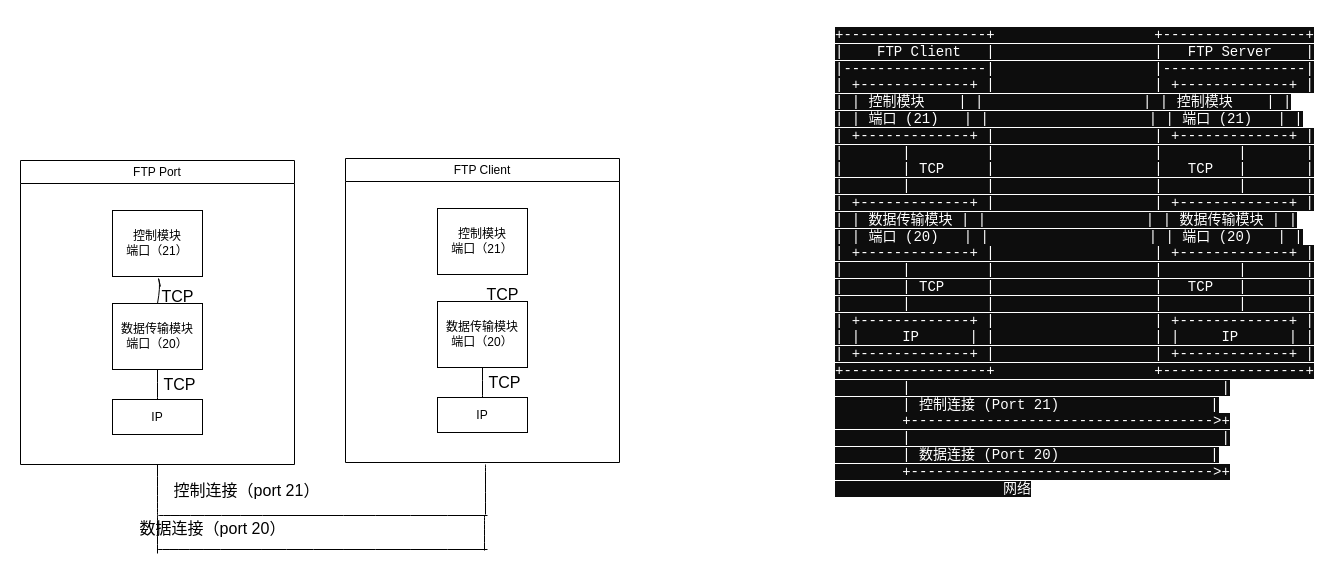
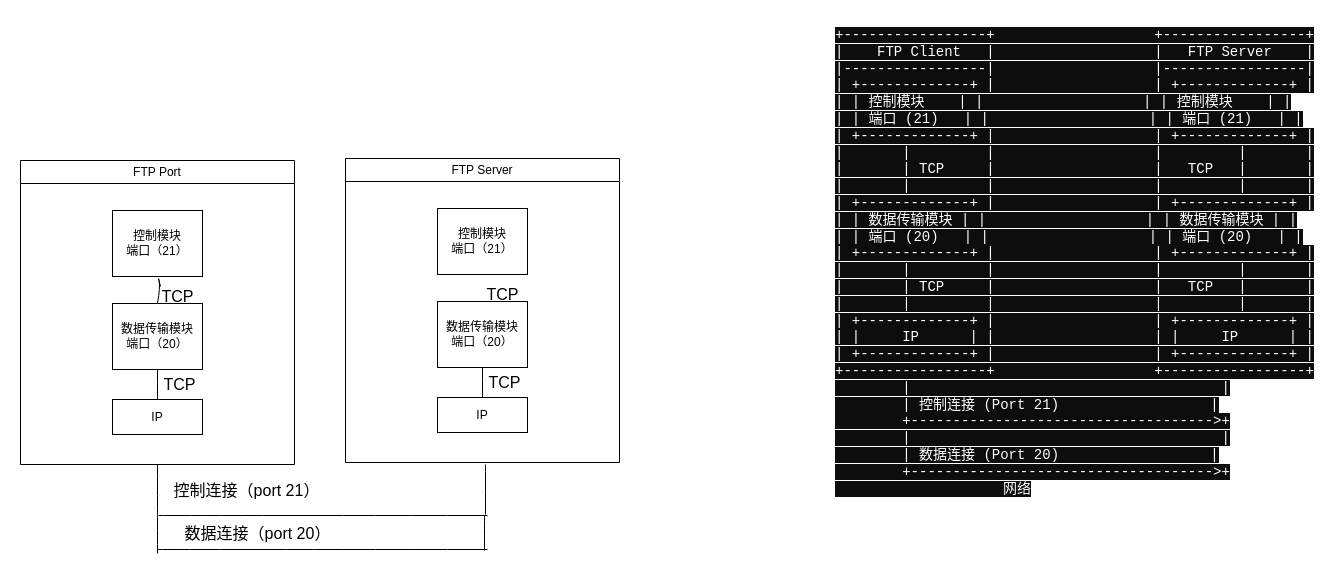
(483, 171) -> (483, 171)
(212, 529) -> (257, 534)
